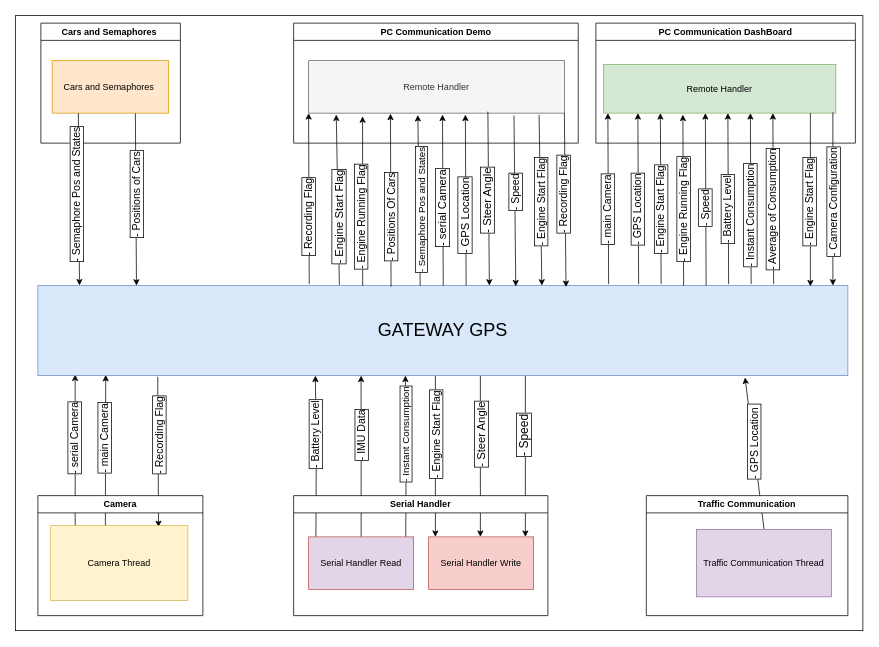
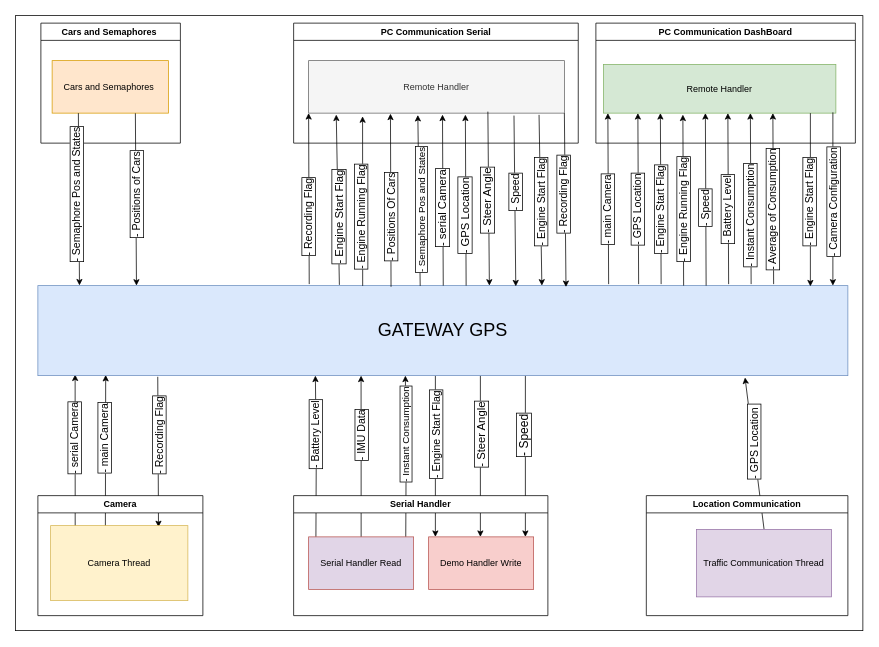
(436, 32) -> (436, 32)
(747, 504) -> (747, 504)
(481, 563) -> (481, 563)
